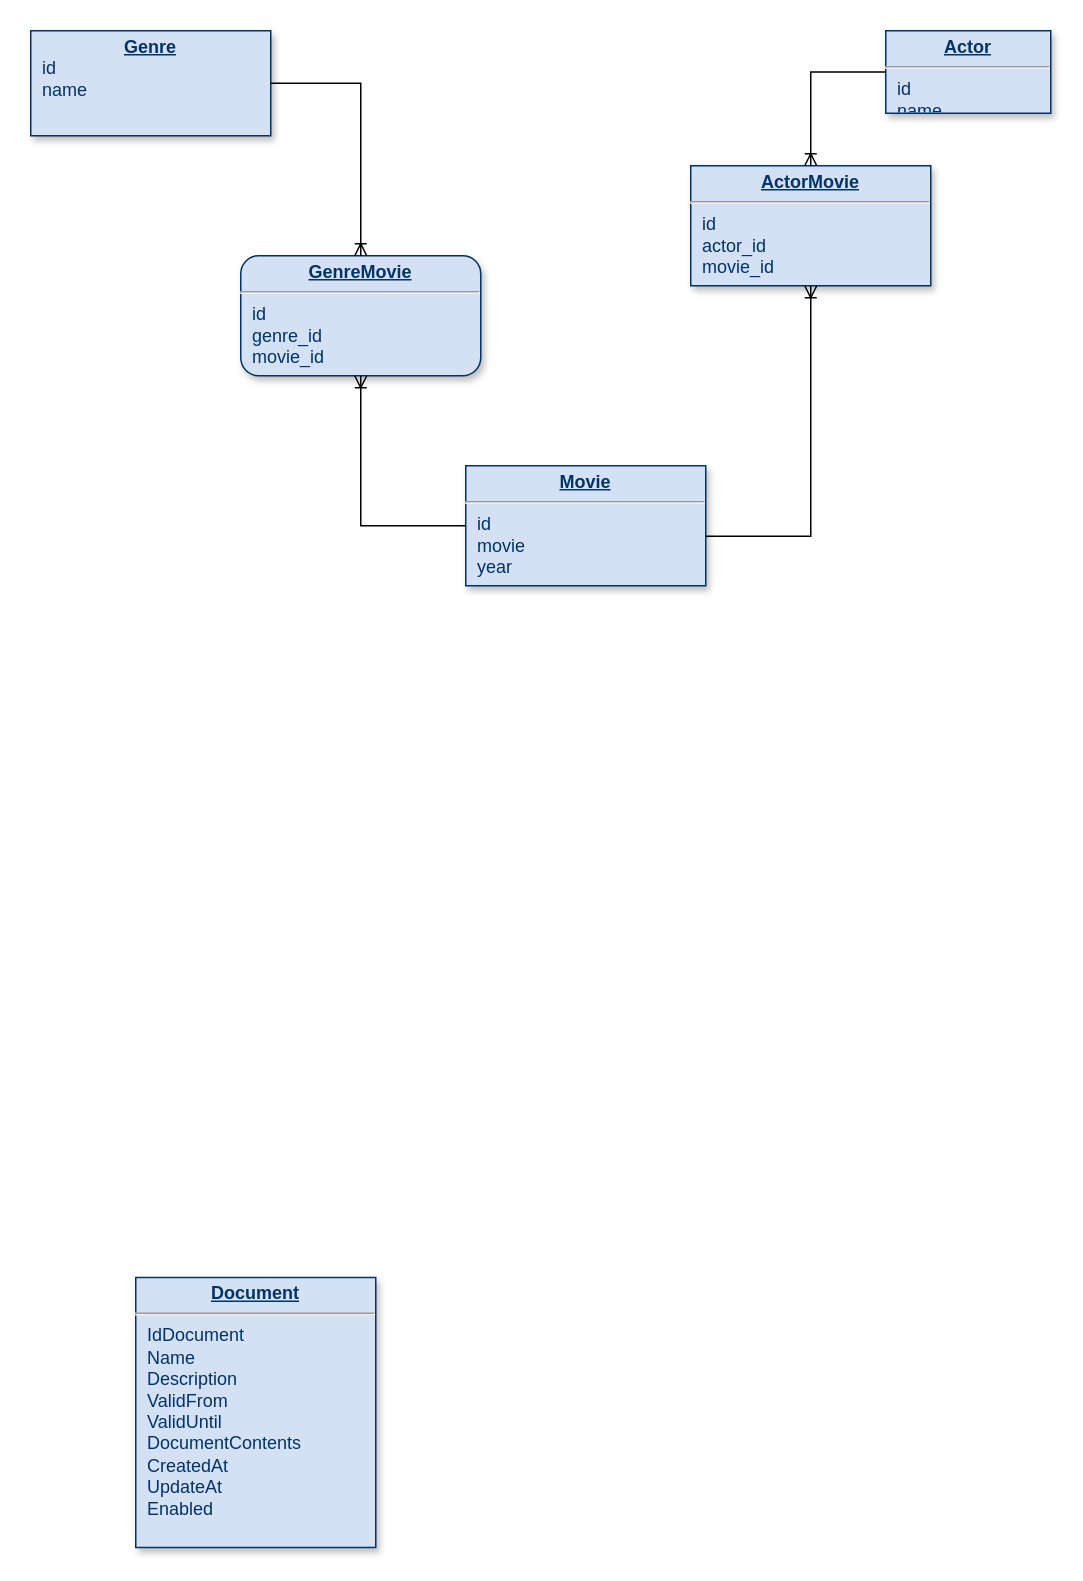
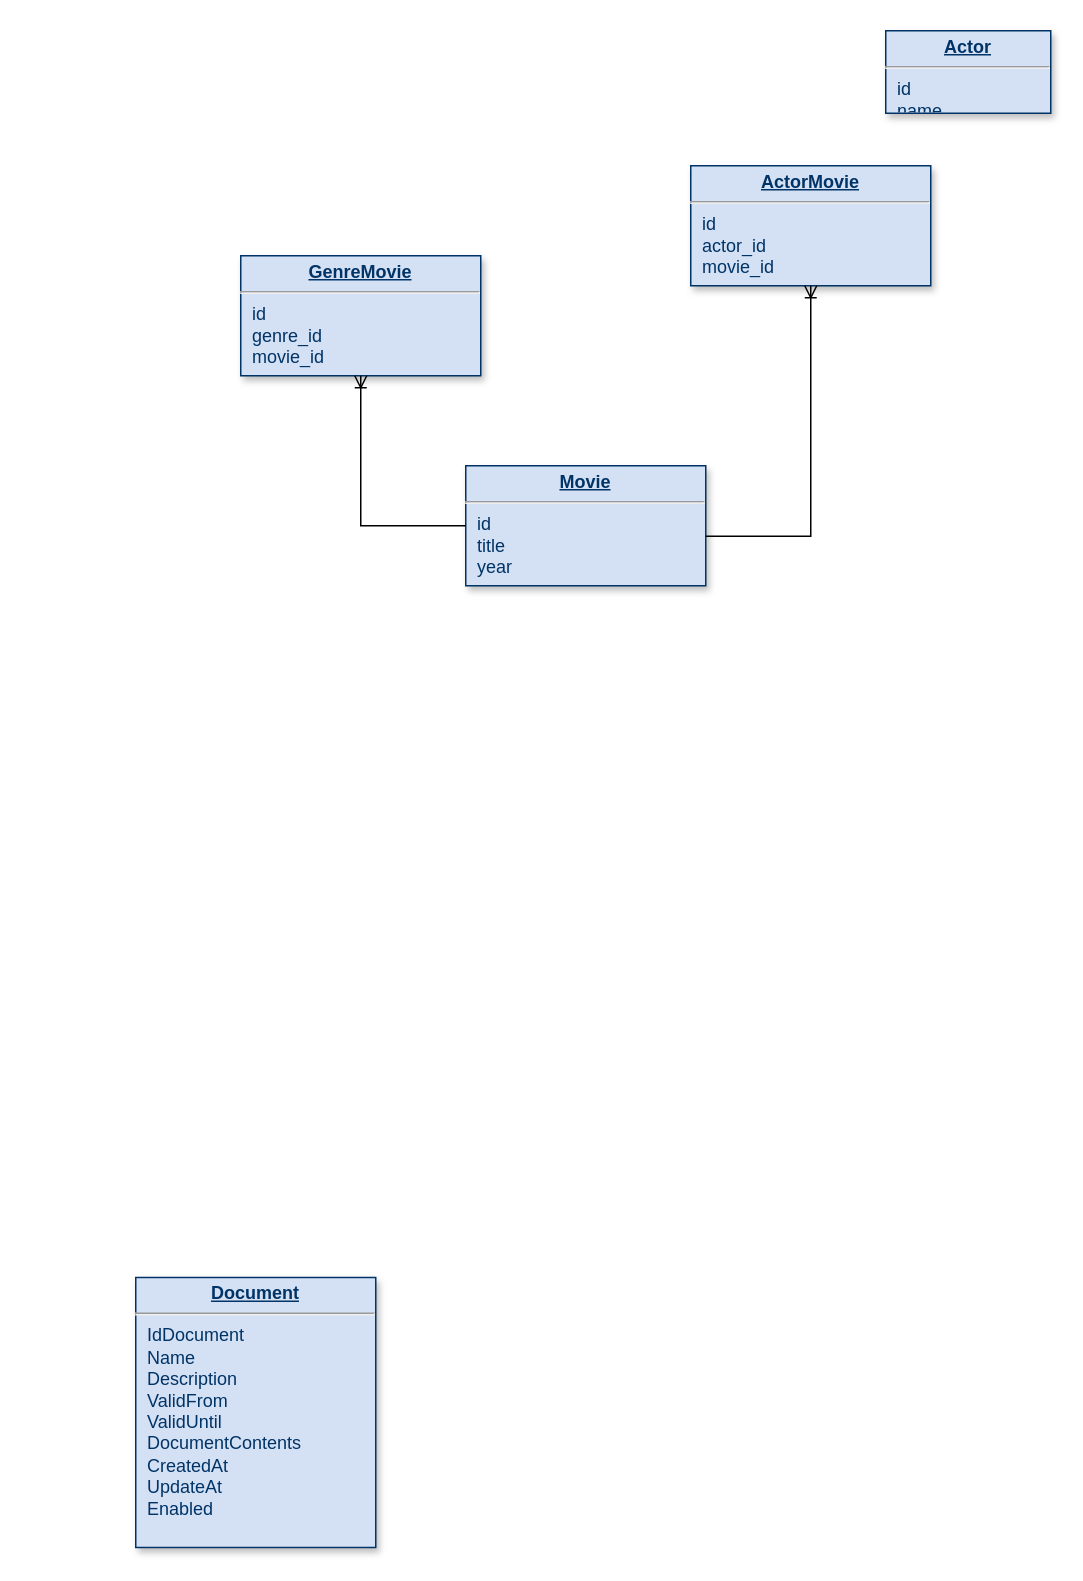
(811, 81) -> none
(151, 83) -> none
(361, 124) -> none
(361, 316) -> (361, 316)
(489, 509) -> (489, 509)
